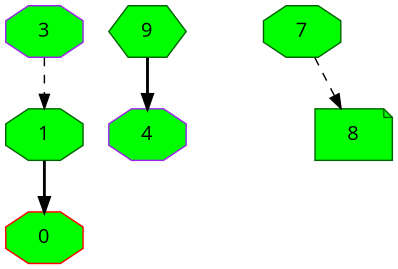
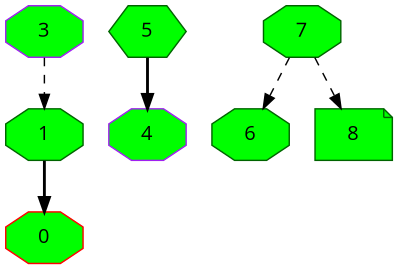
(147, 32) -> (147, 32)
none -> (251, 135)
